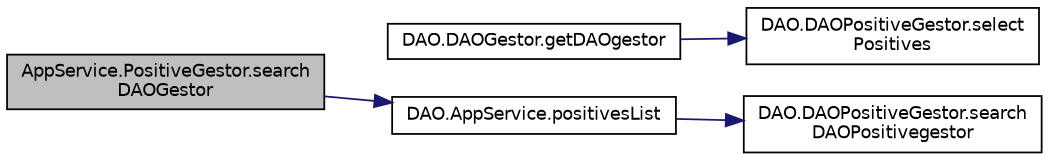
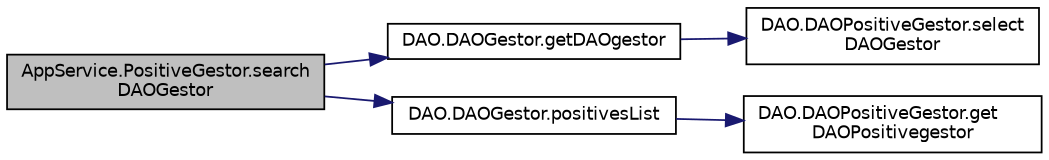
(893, 36) -> (893, 36)
none -> (347, 62)
(534, 115) -> (534, 115)
(893, 124) -> (893, 124)
